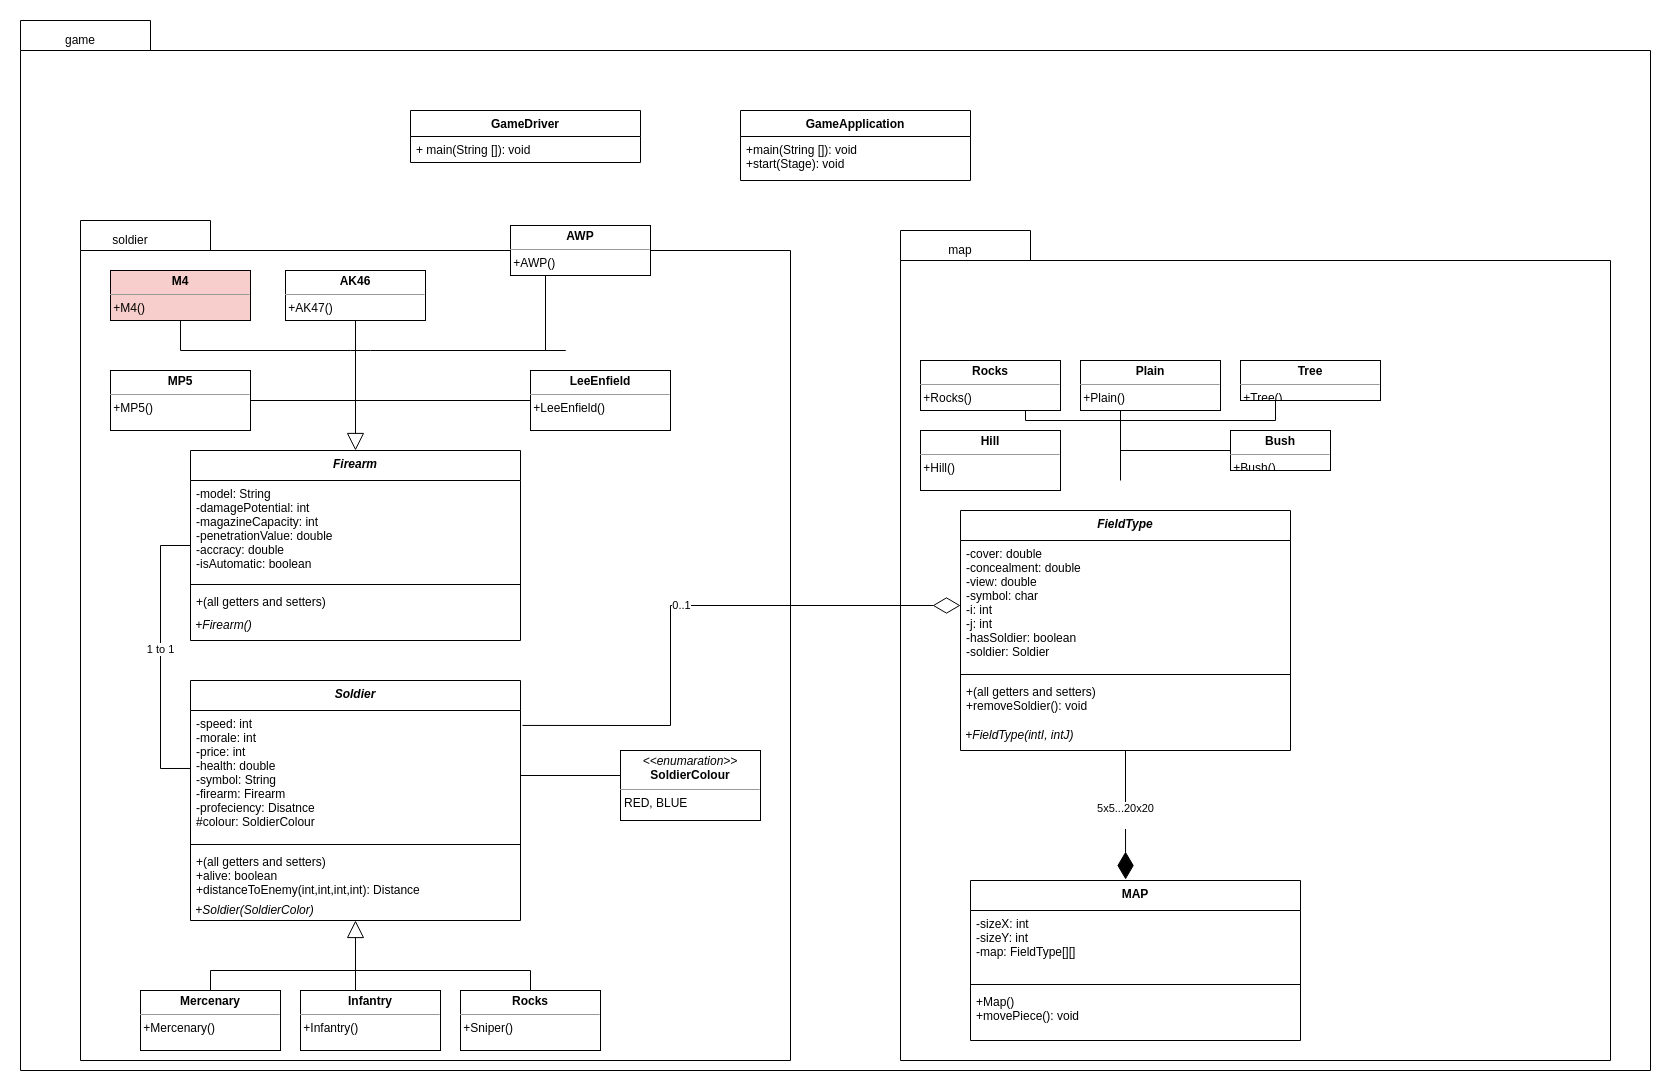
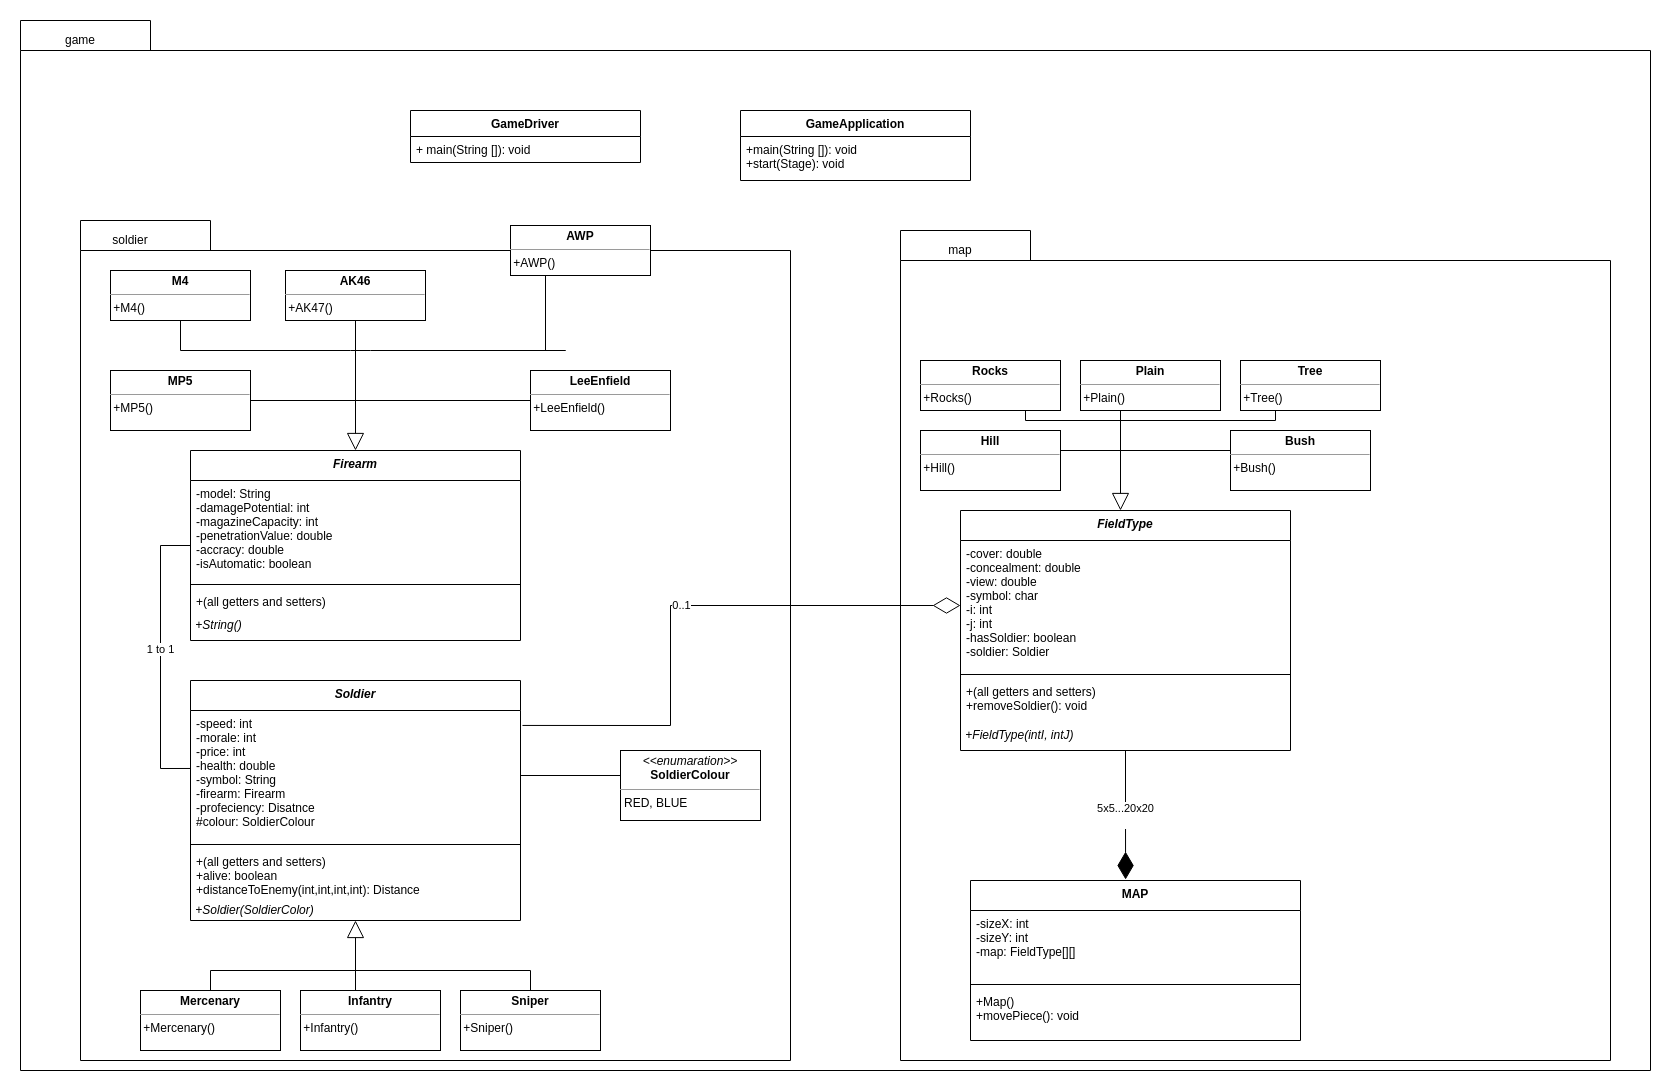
(181, 296) -> (181, 296)
(1311, 381) -> (1311, 386)
none -> (1089, 451)
(1281, 451) -> (1301, 461)
(225, 626) -> (221, 626)
(489, 1005) -> (489, 1005)
